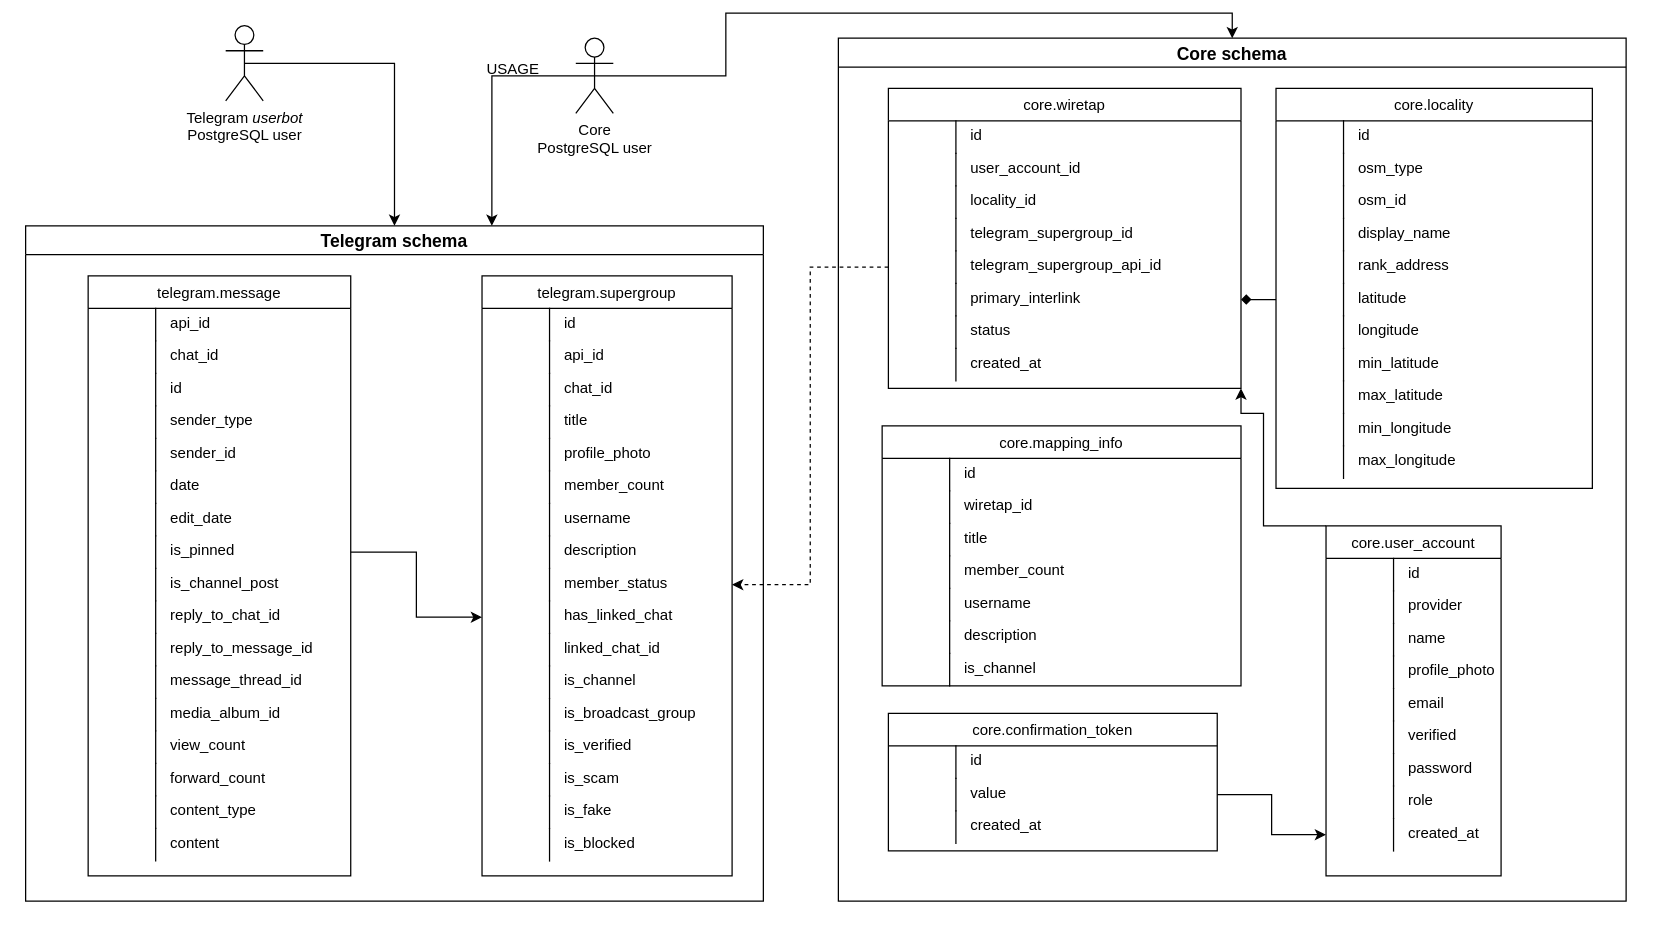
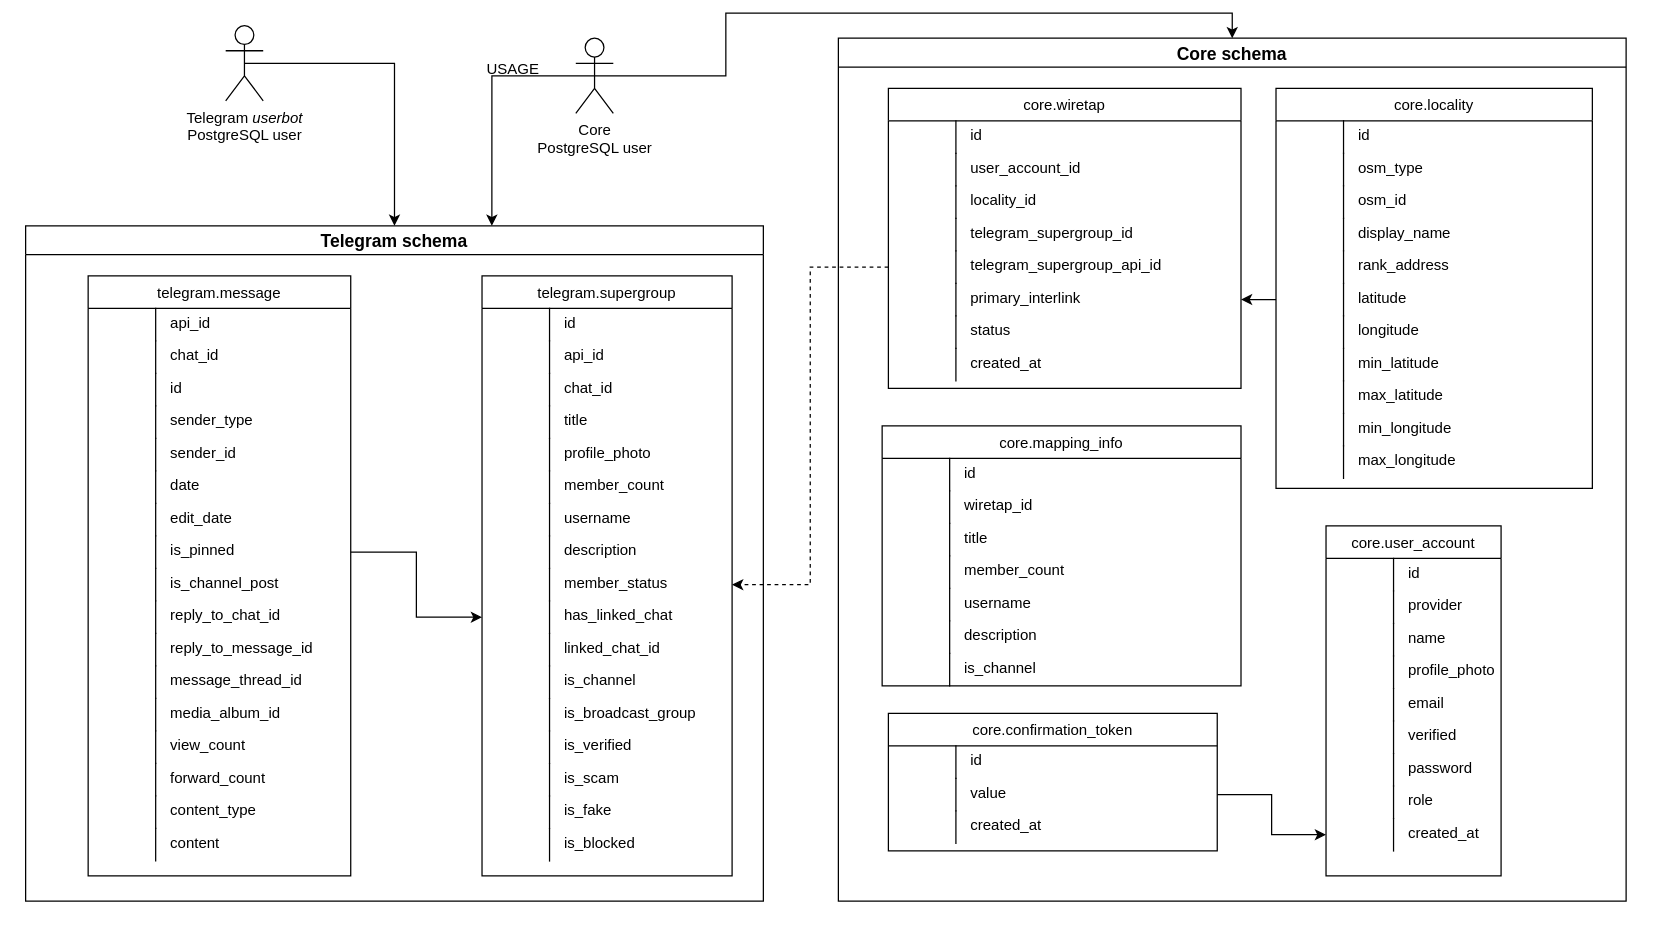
(1251, 299) -> (1251, 299)
(1263, 481) -> none
